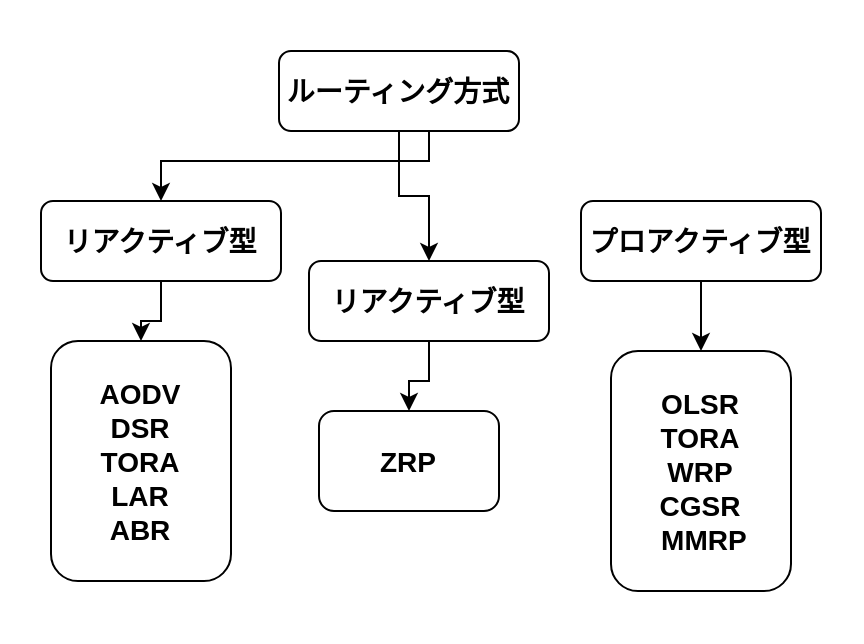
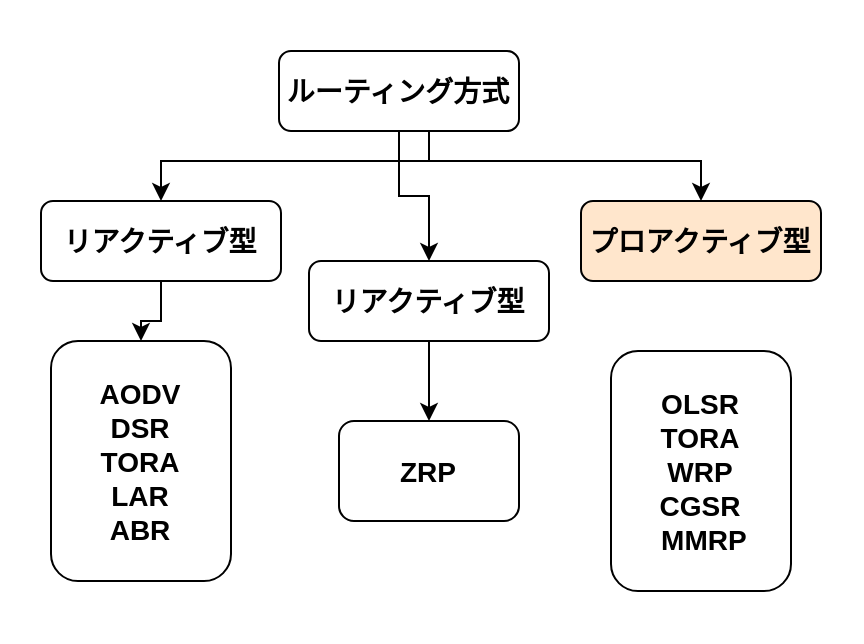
none -> (580, 161)
(701, 241) -> (701, 241)
(701, 319) -> none
(409, 461) -> (429, 471)
